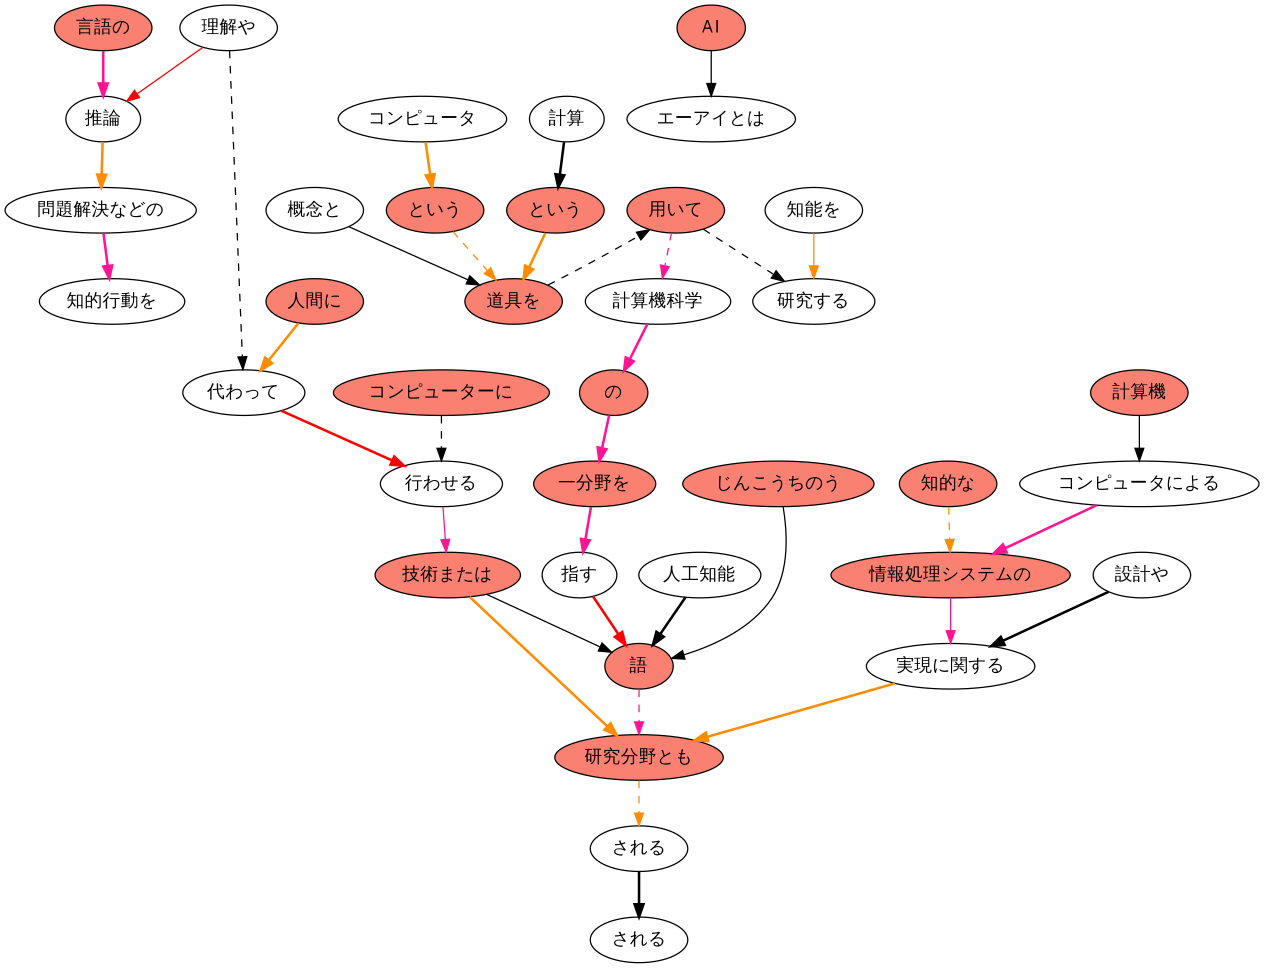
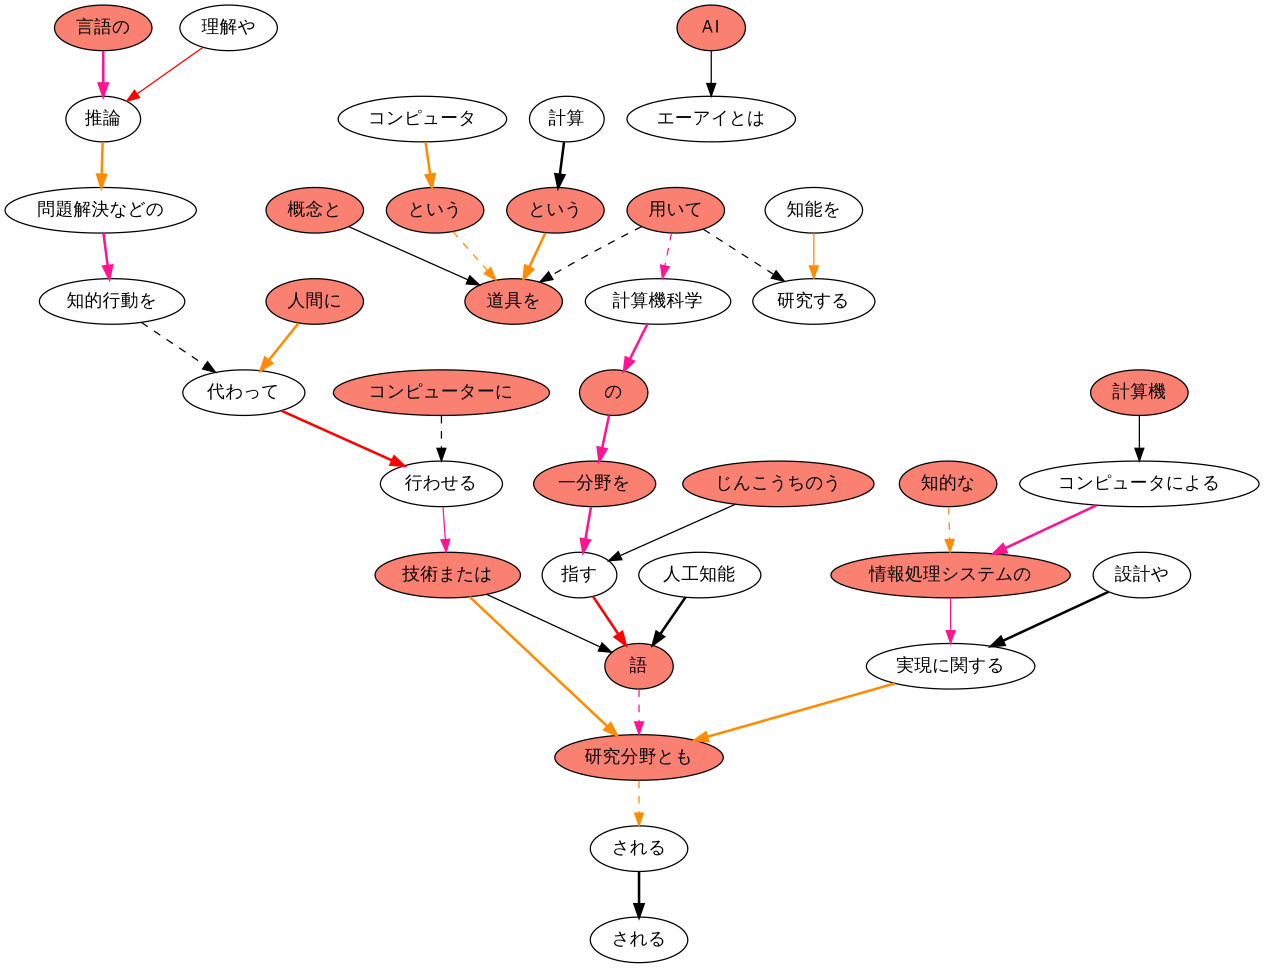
(236, 204) -> (173, 344)
(315, 210) -> (315, 210)
(594, 261) -> (596, 251)
(768, 603) -> (678, 530)
